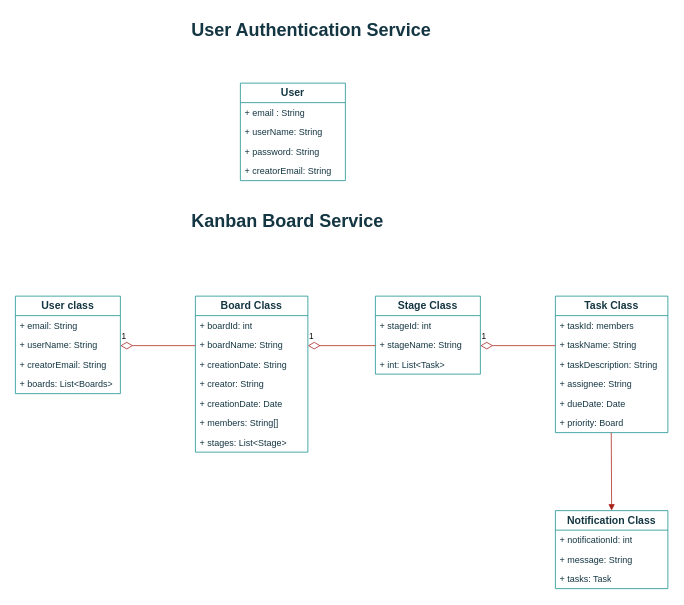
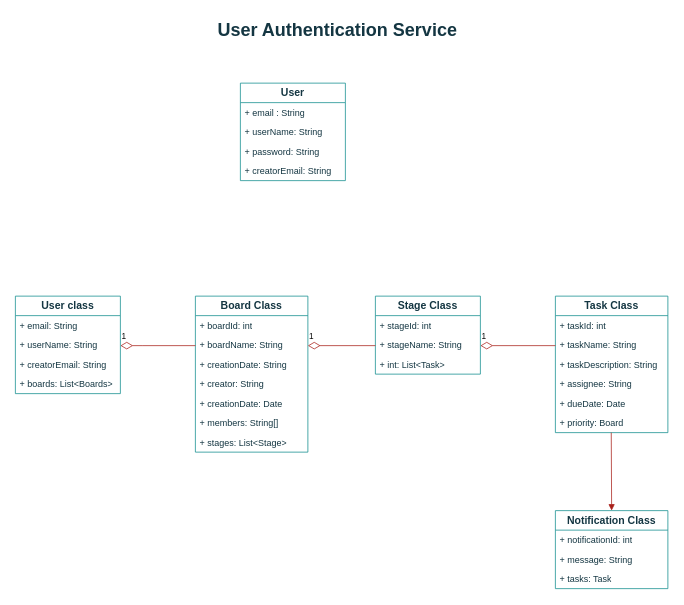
(315, 42) -> (342, 42)
(300, 251) -> none
(599, 326) -> (588, 326)
